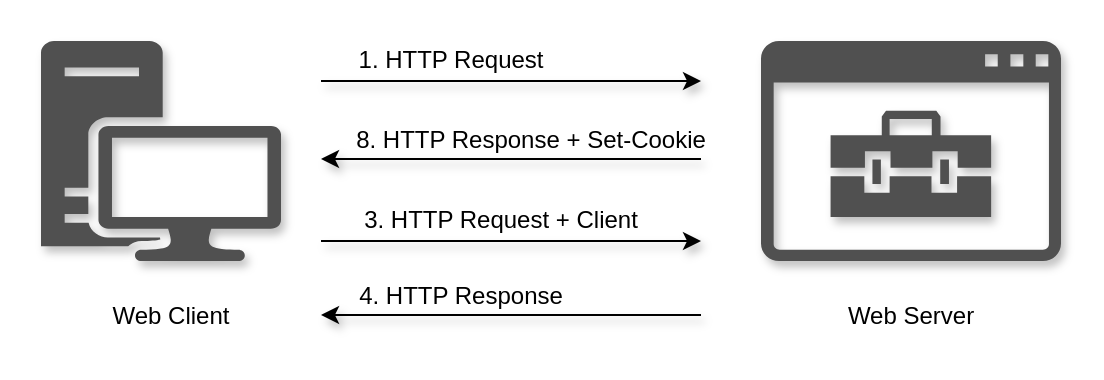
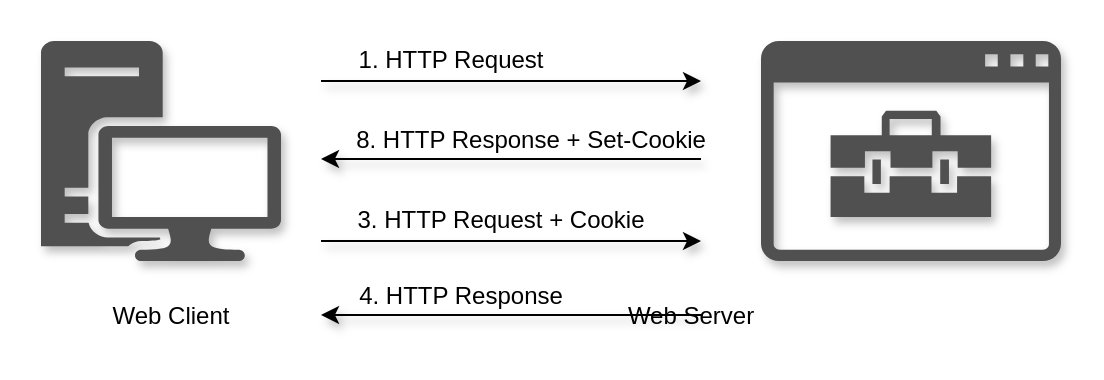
(502, 221) -> (502, 221)
(911, 317) -> (691, 317)
